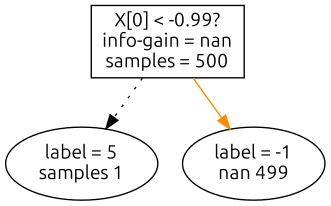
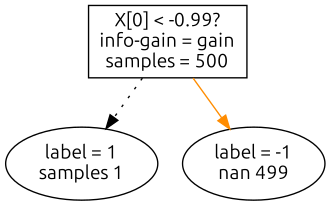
(168, 42) -> (168, 42)
(82, 164) -> (82, 164)
